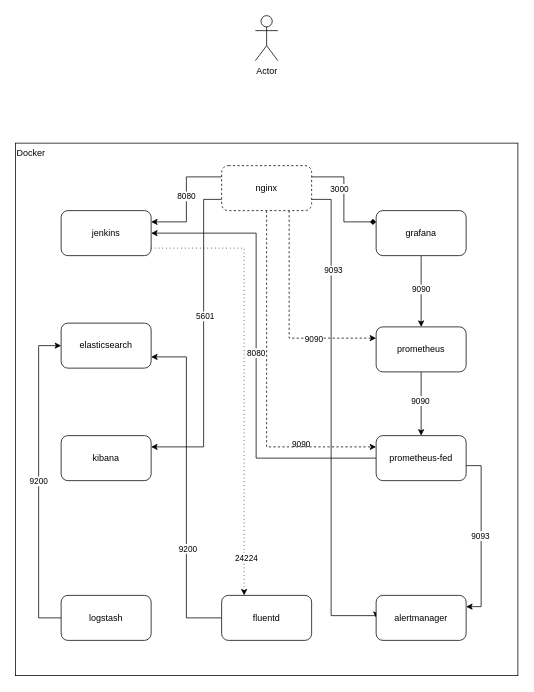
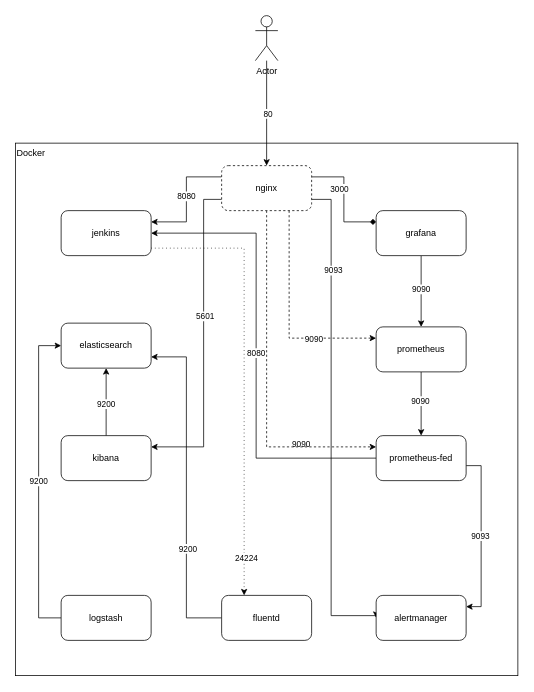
none -> (267, 110)
none -> (106, 404)
